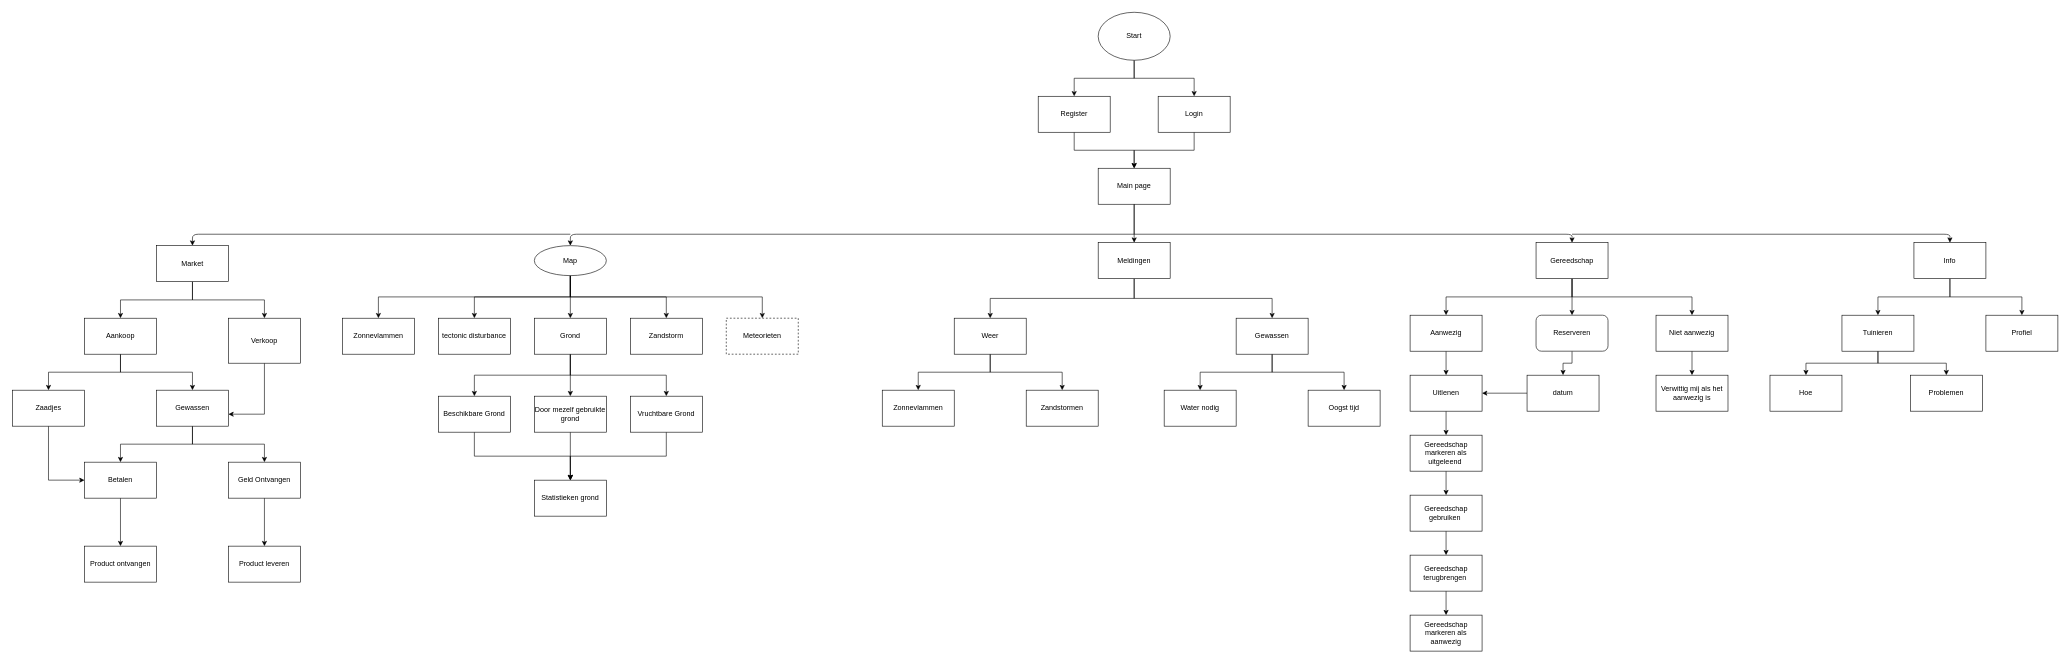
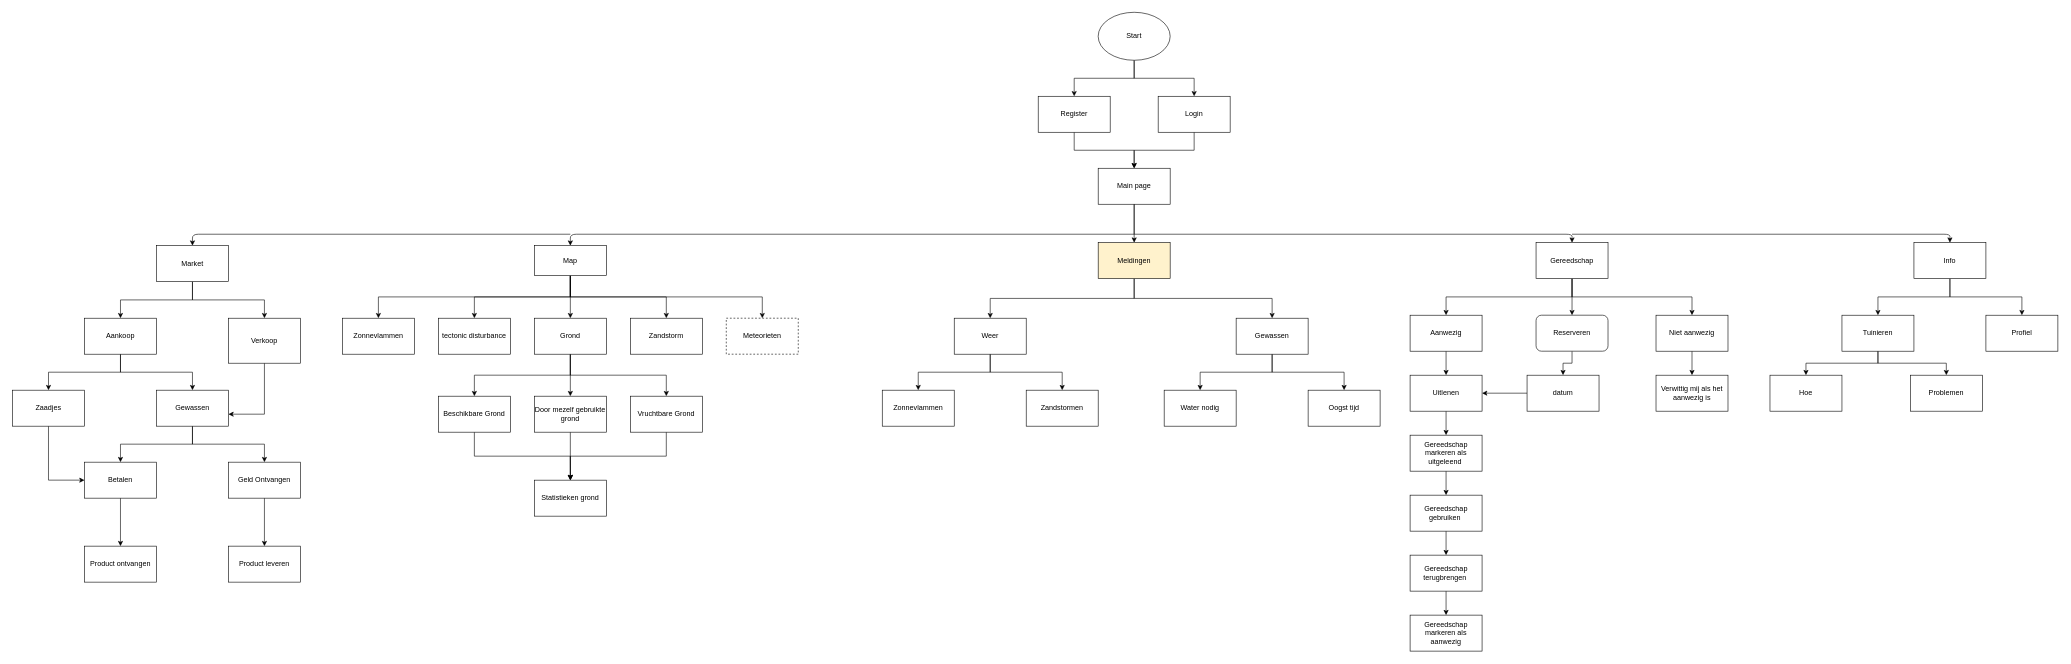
(570, 261) -> (570, 261)
(1134, 261) -> (1134, 261)
